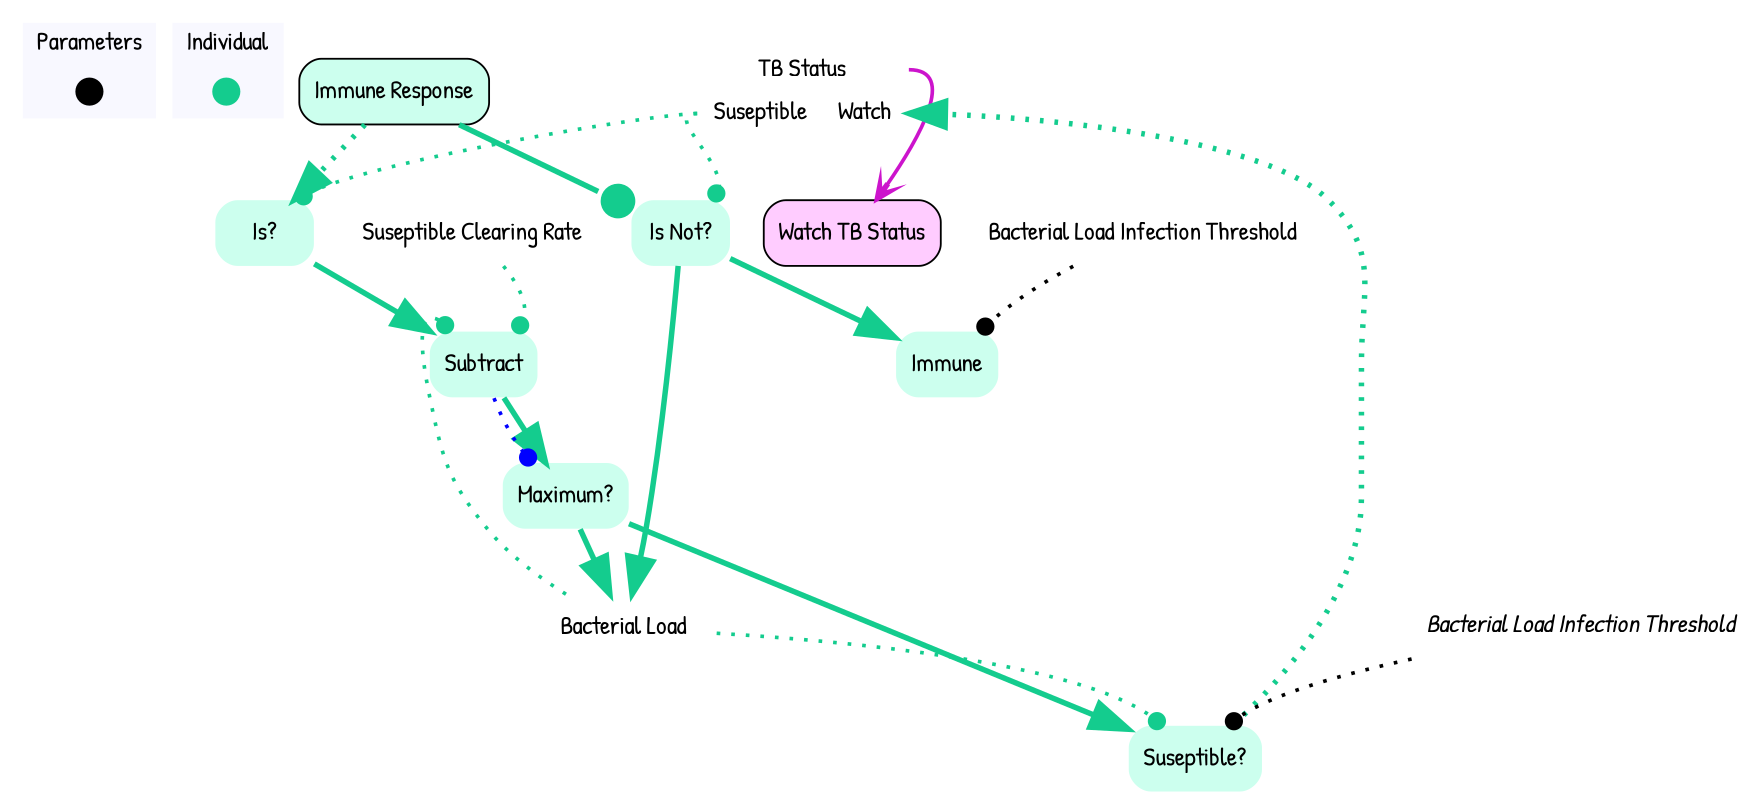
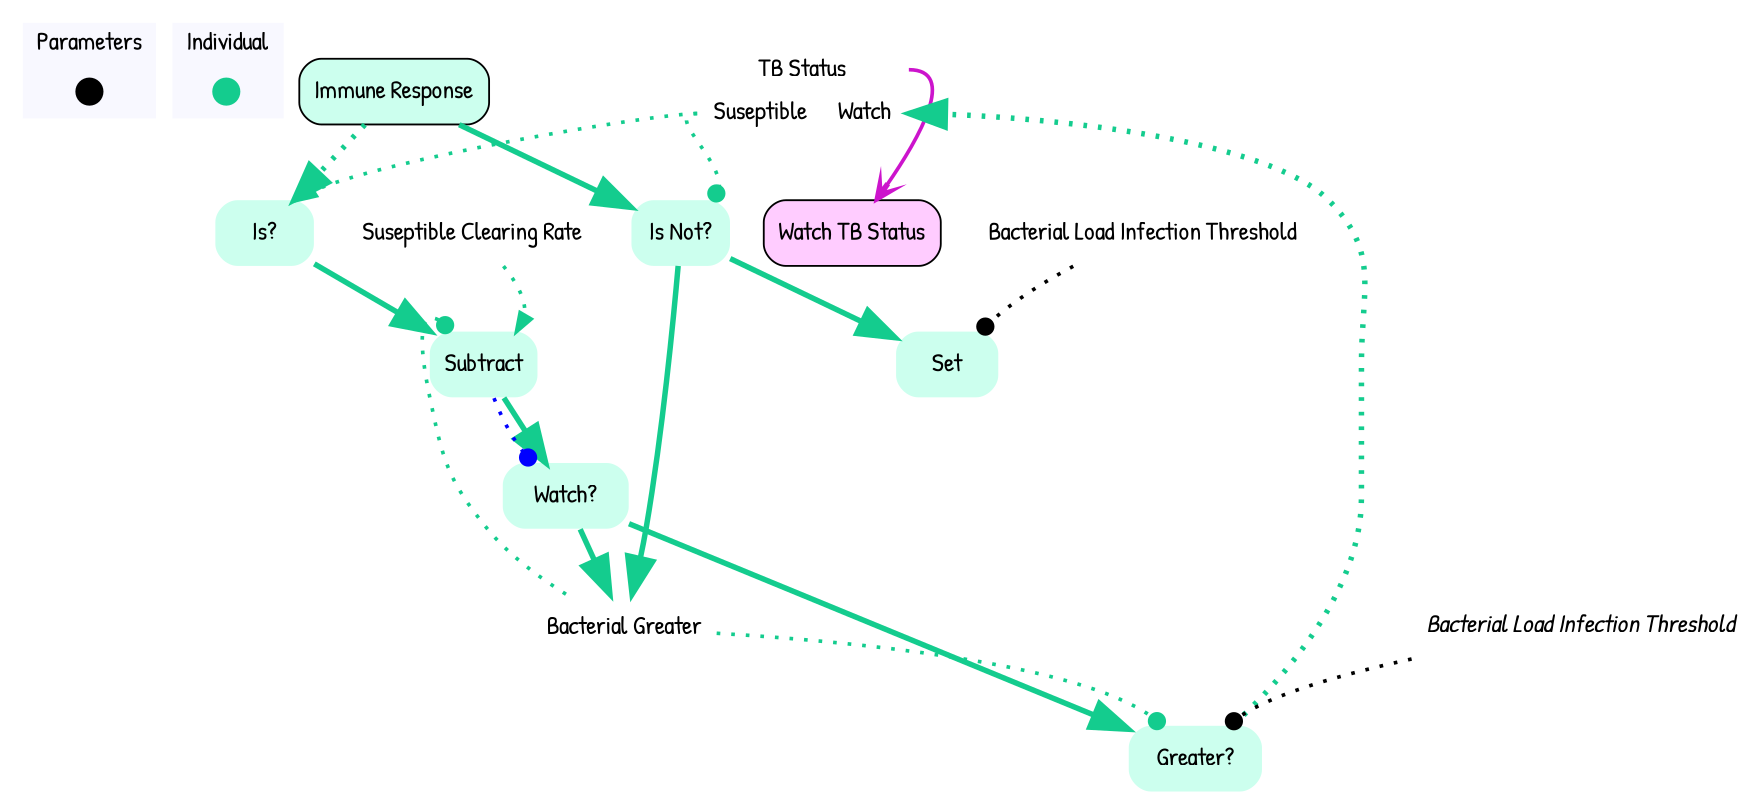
(521, 139) -> (521, 139)
(529, 158) -> (529, 158)
(519, 291) -> (519, 291)
(947, 364) -> (947, 364)
(566, 496) -> (566, 496)
(624, 627) -> (624, 627)
(1195, 759) -> (1195, 759)
